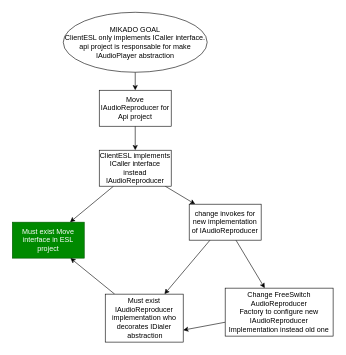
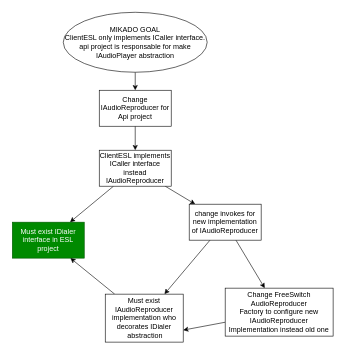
(135, 108) -> (135, 108)
(48, 240) -> (48, 240)
